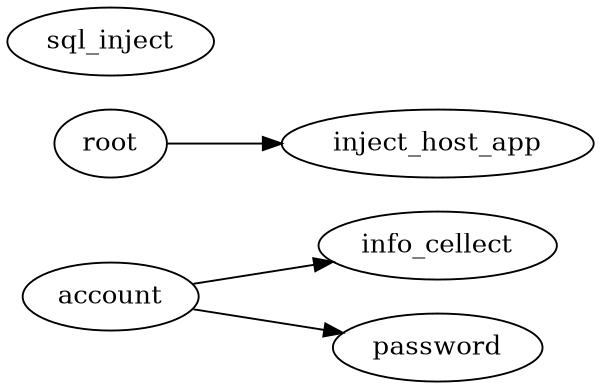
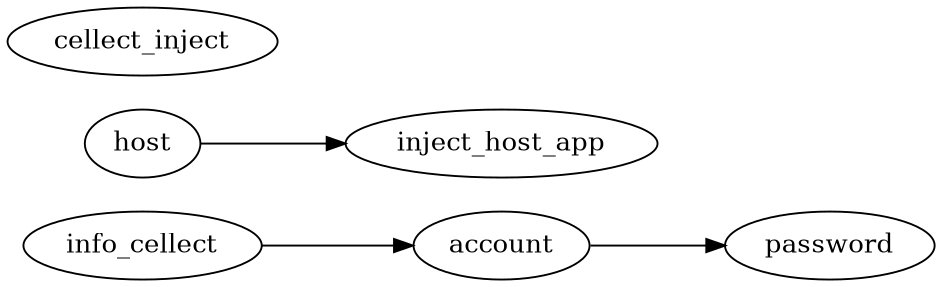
(111, 42) -> (143, 42)
(111, 144) -> (143, 144)
(254, 274) -> (328, 246)
